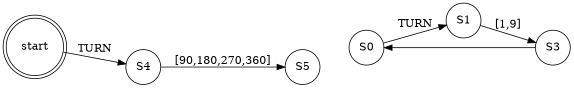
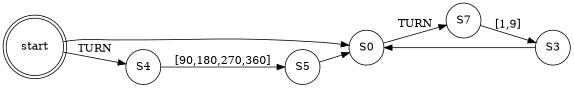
(464, 21) -> (464, 21)
none -> (202, 39)
none -> (331, 58)
